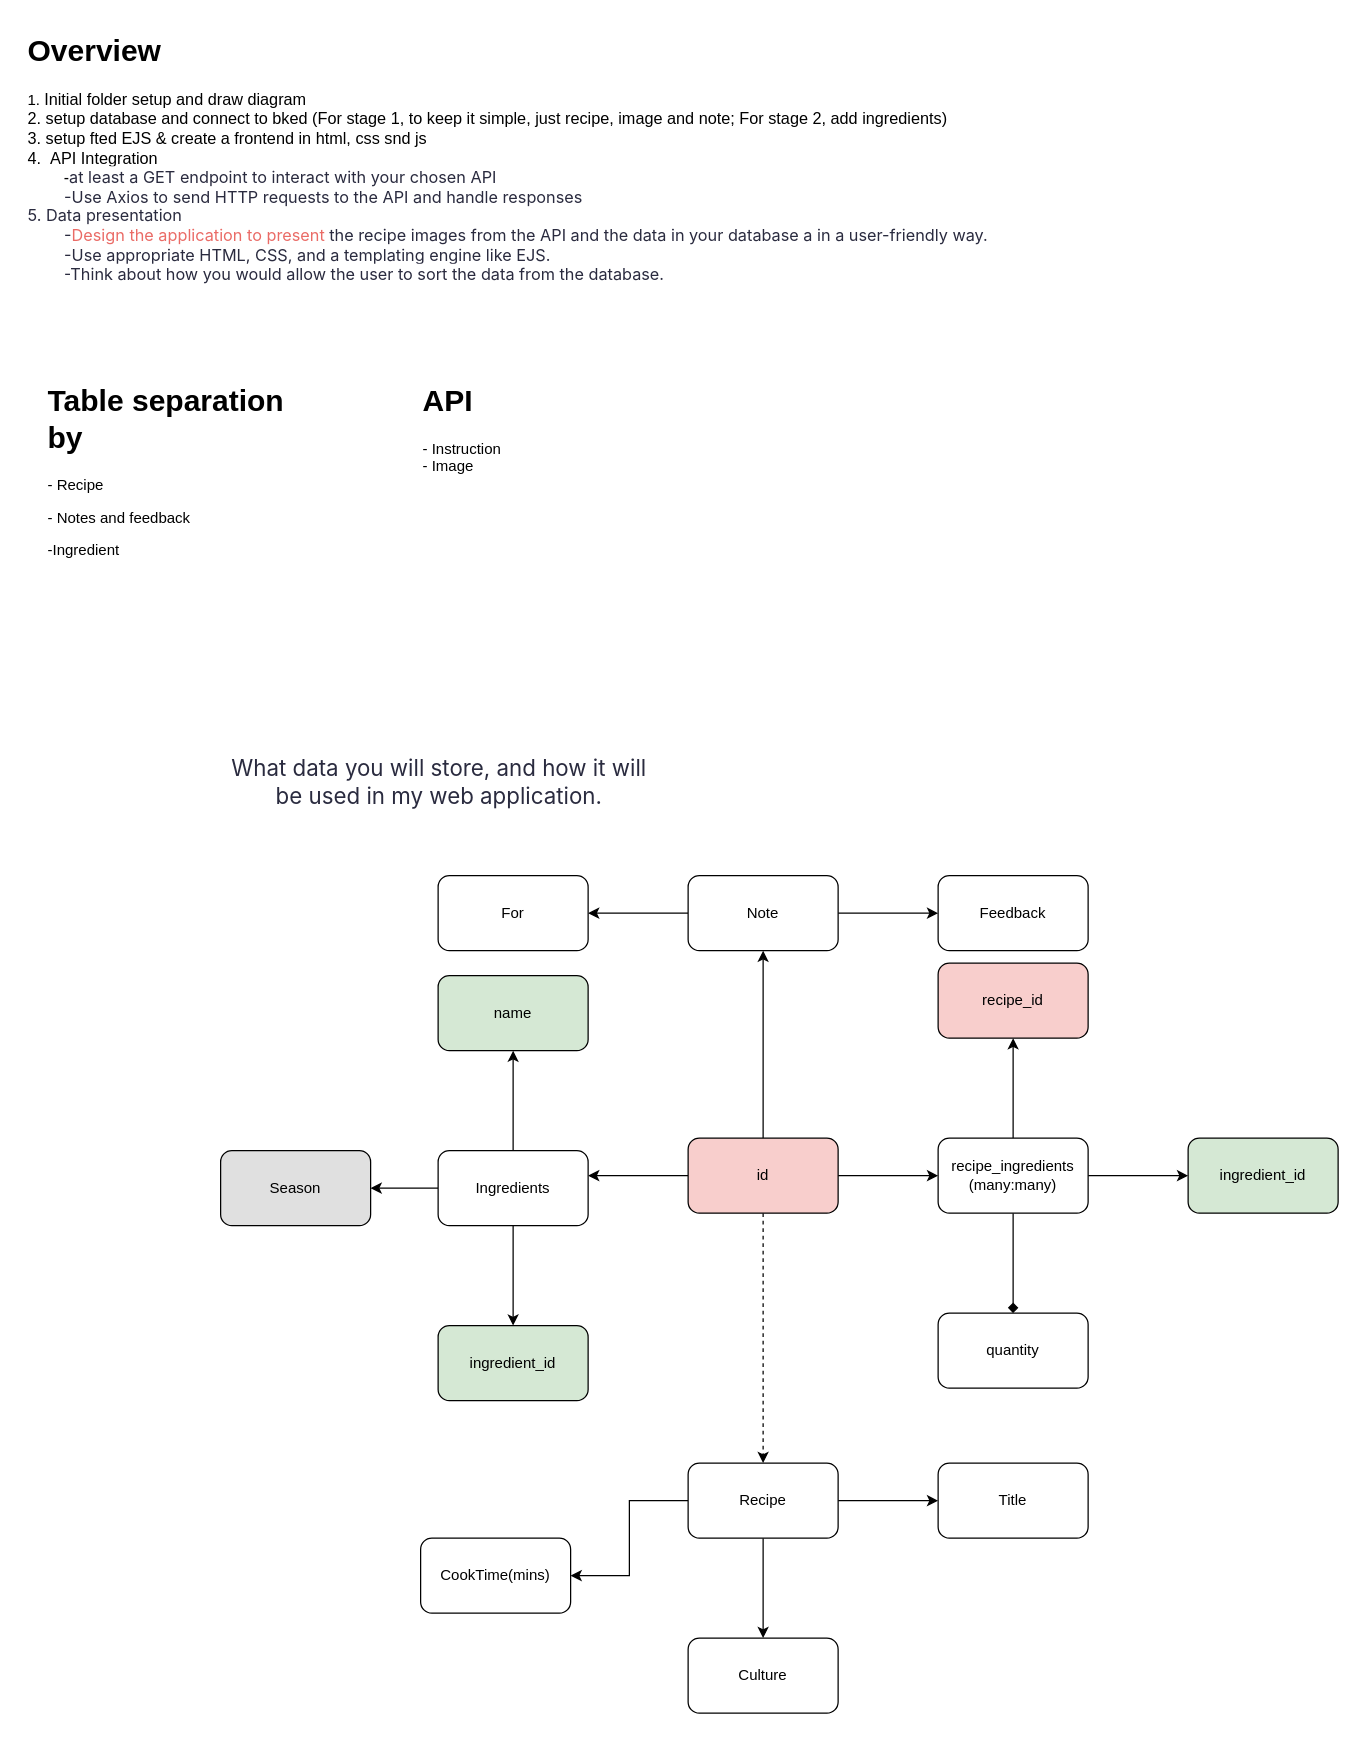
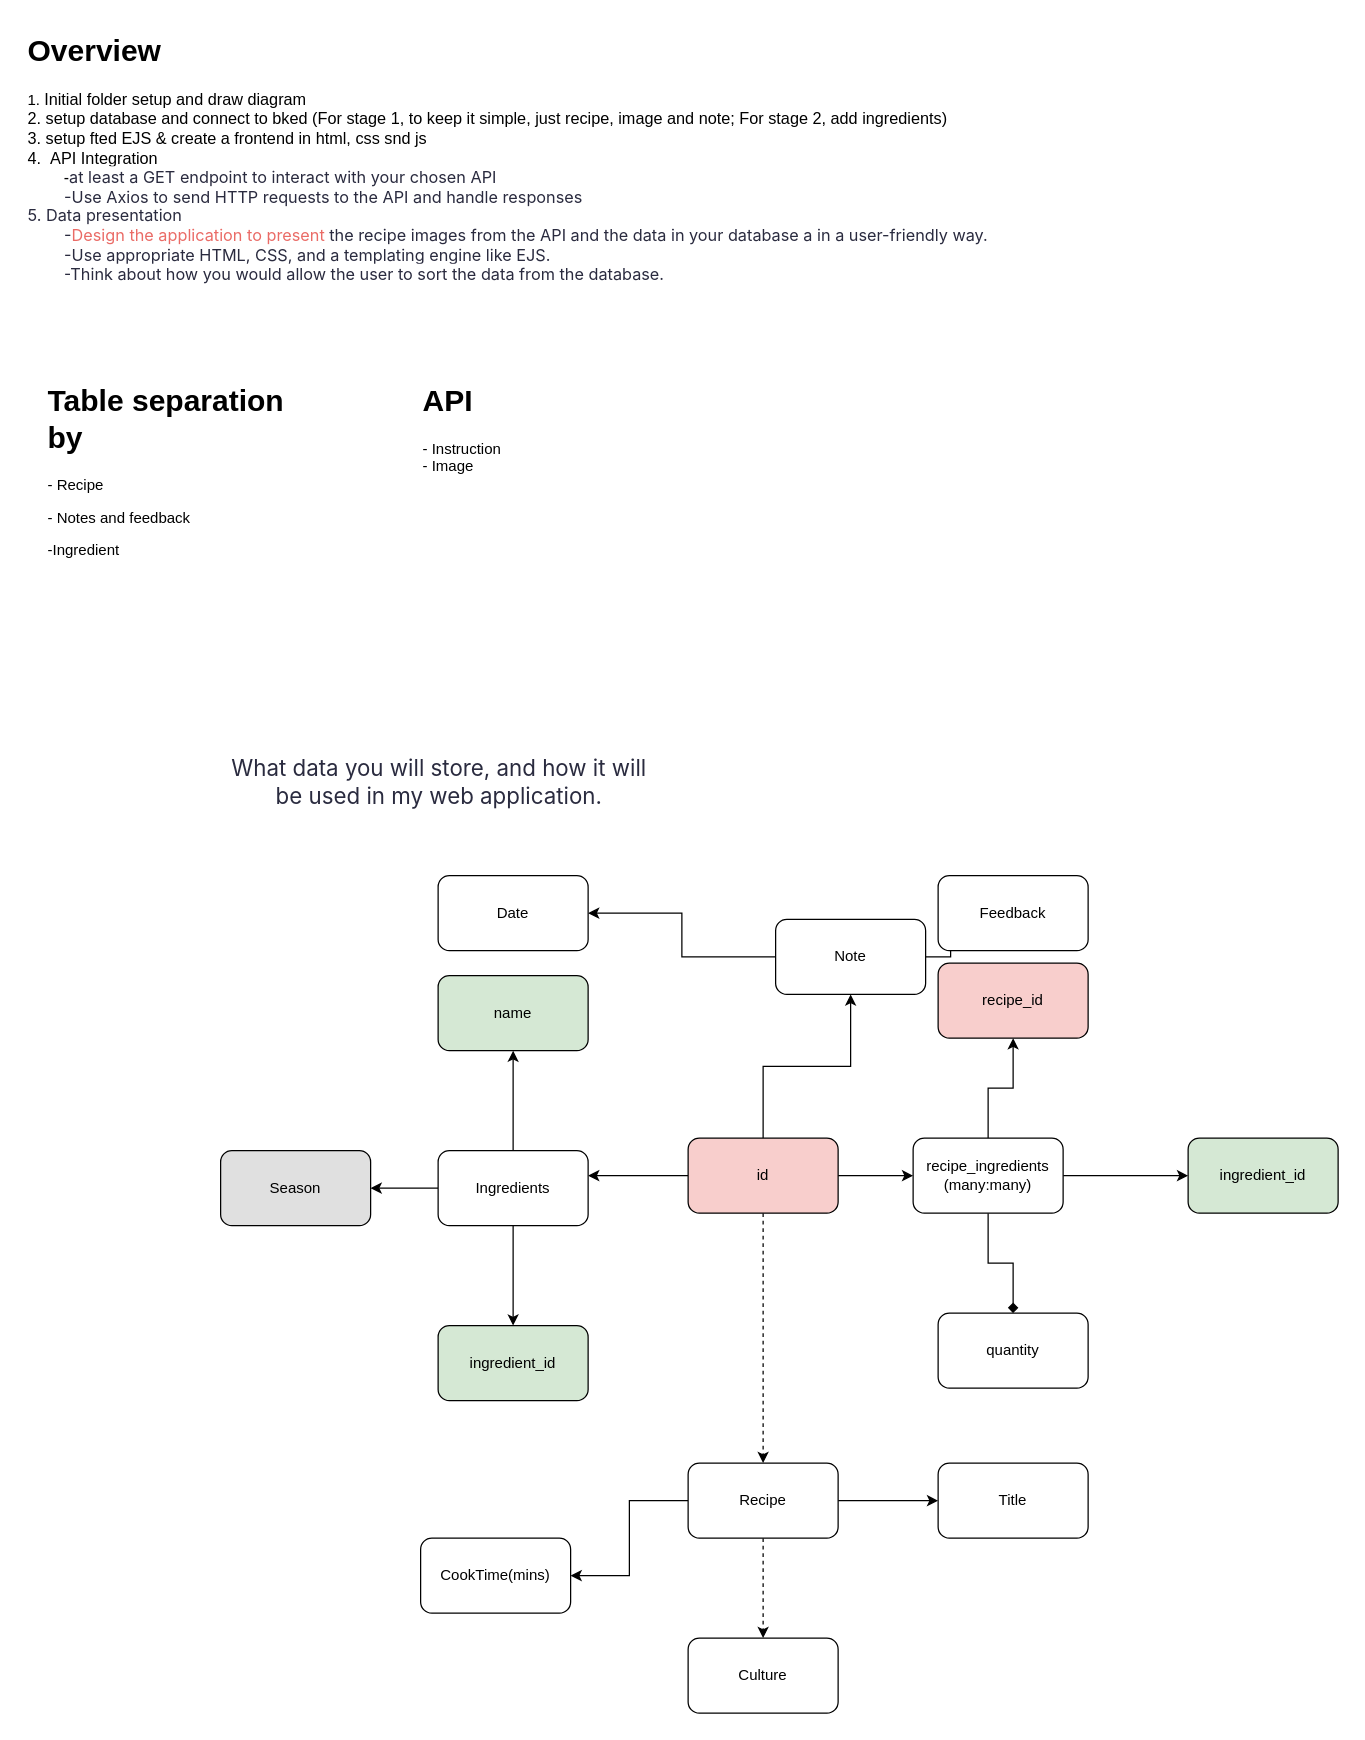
(513, 913) -> (513, 913)
(763, 913) -> (851, 957)
(1013, 1176) -> (988, 1176)
(763, 1584) -> (763, 1584)
